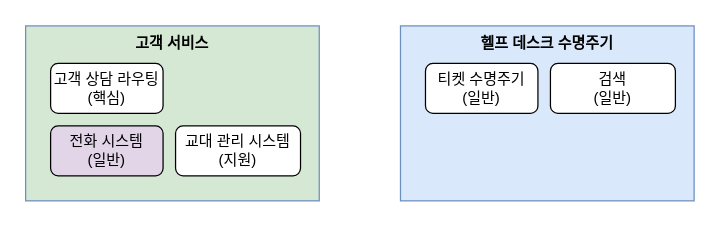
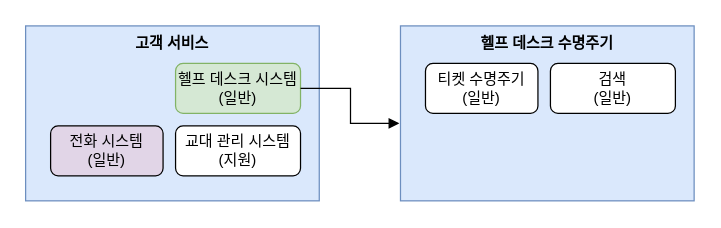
(107, 88) -> none
none -> (238, 88)
none -> (351, 99)
(173, 113) -> (173, 113)
